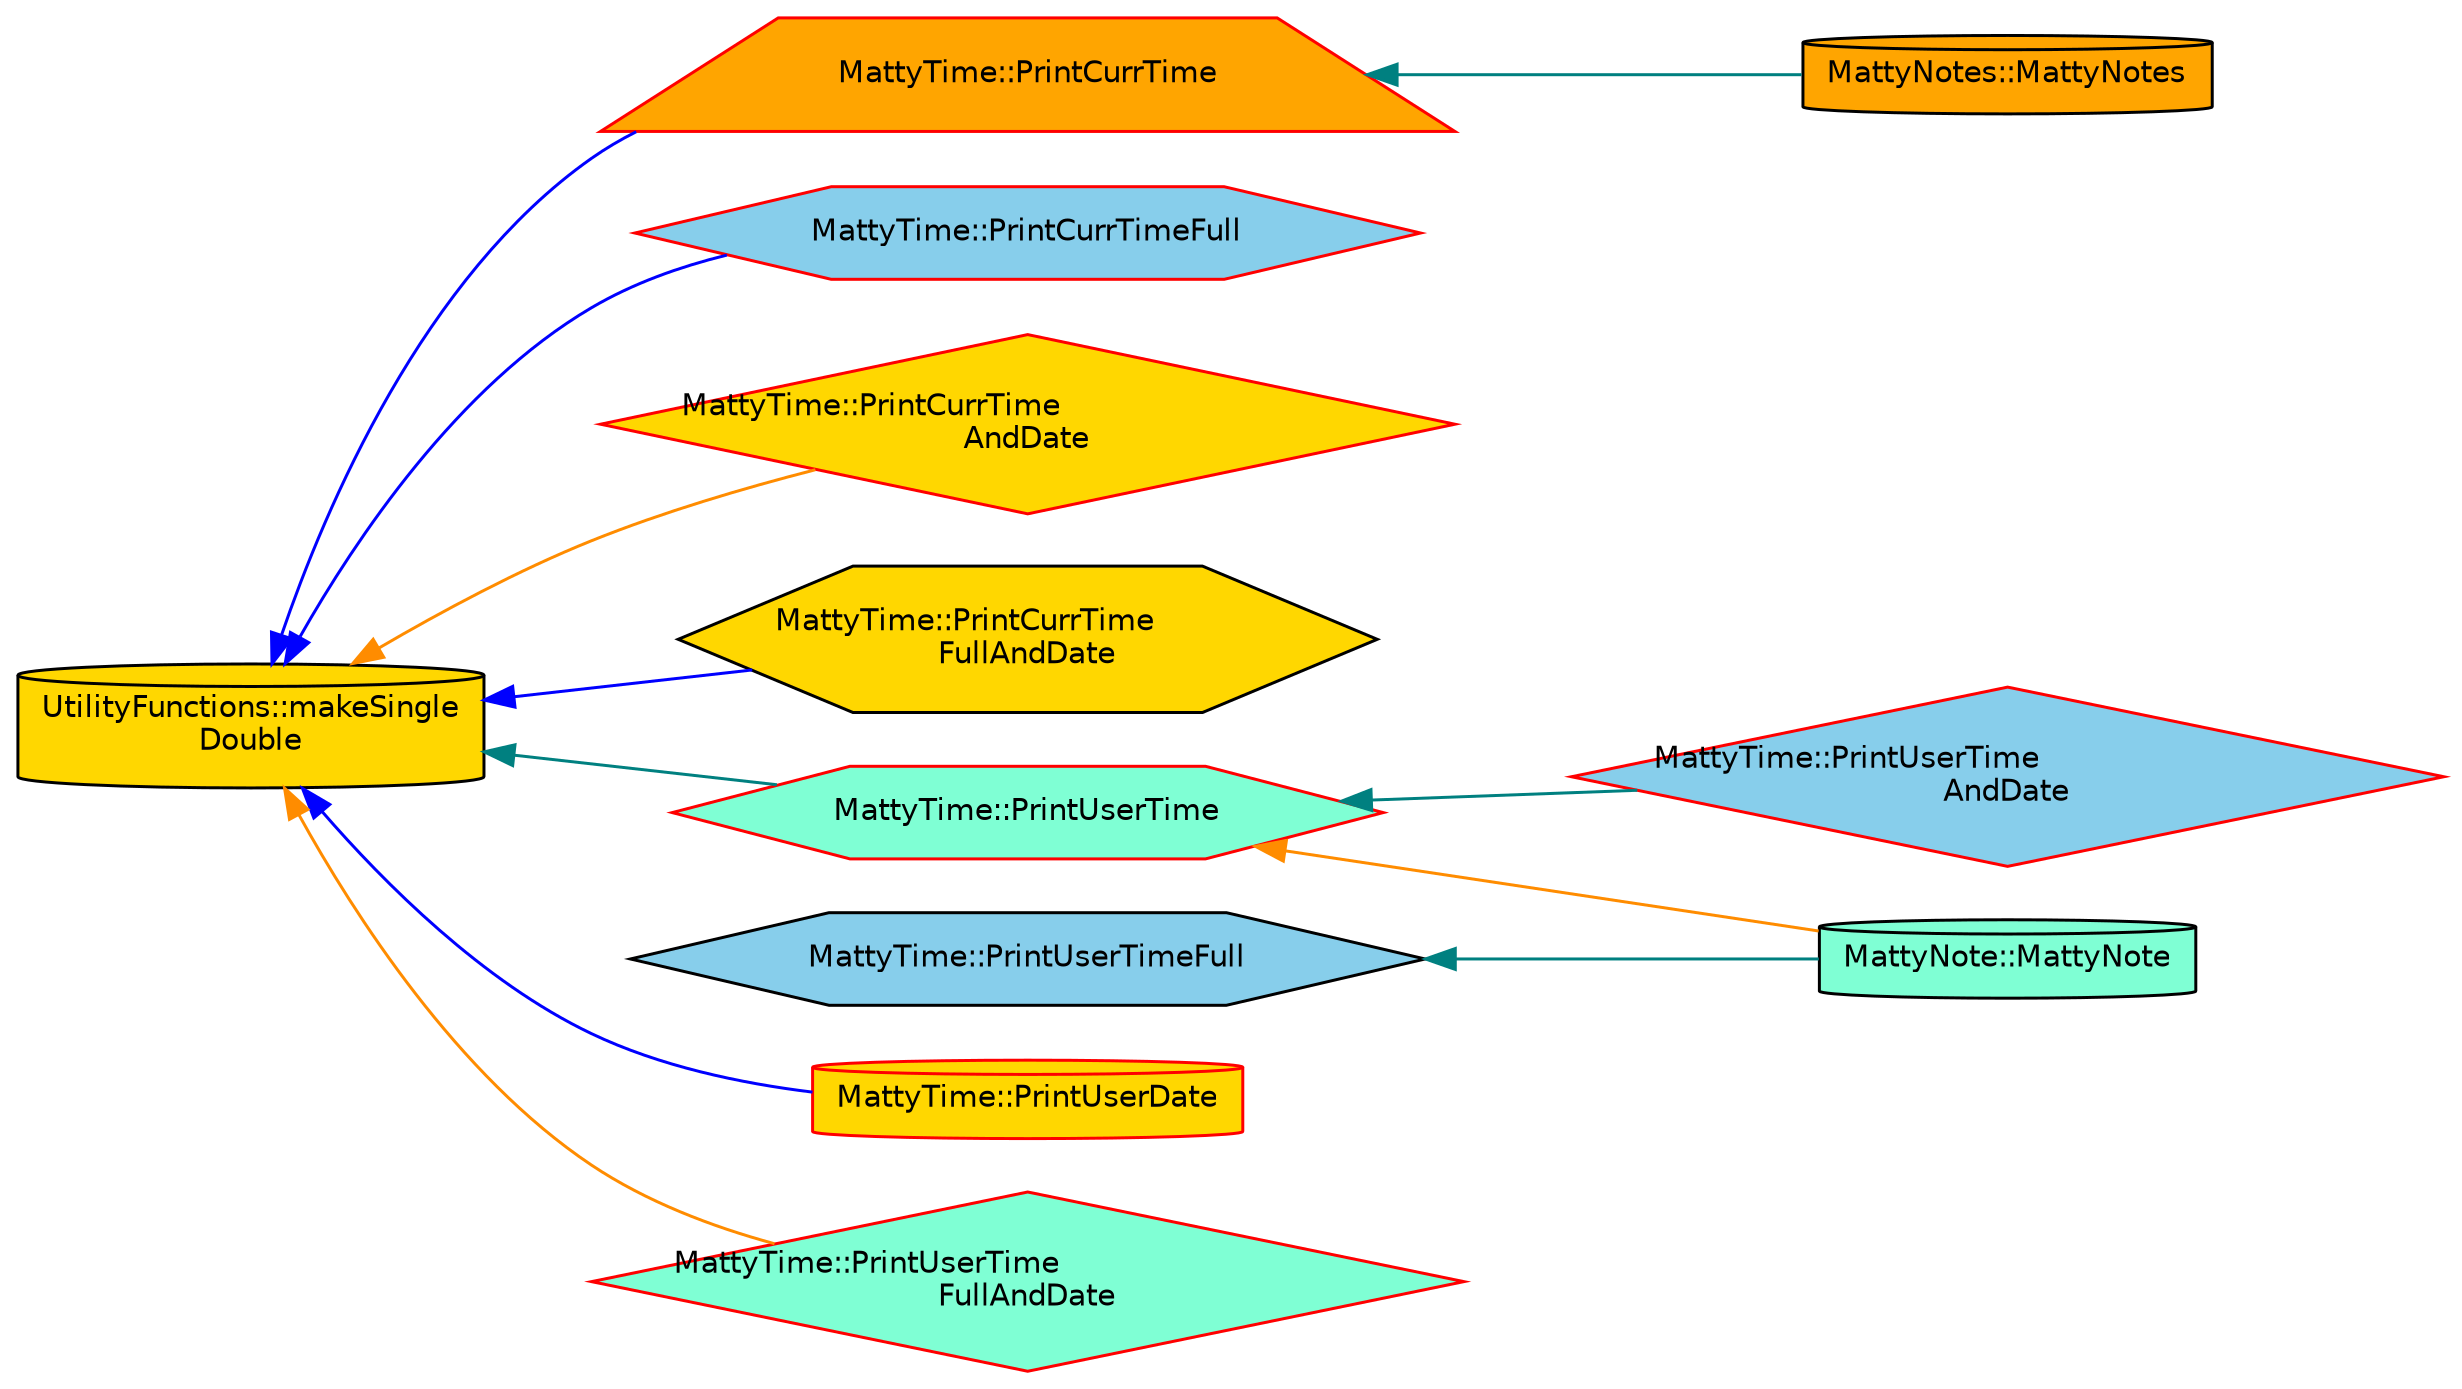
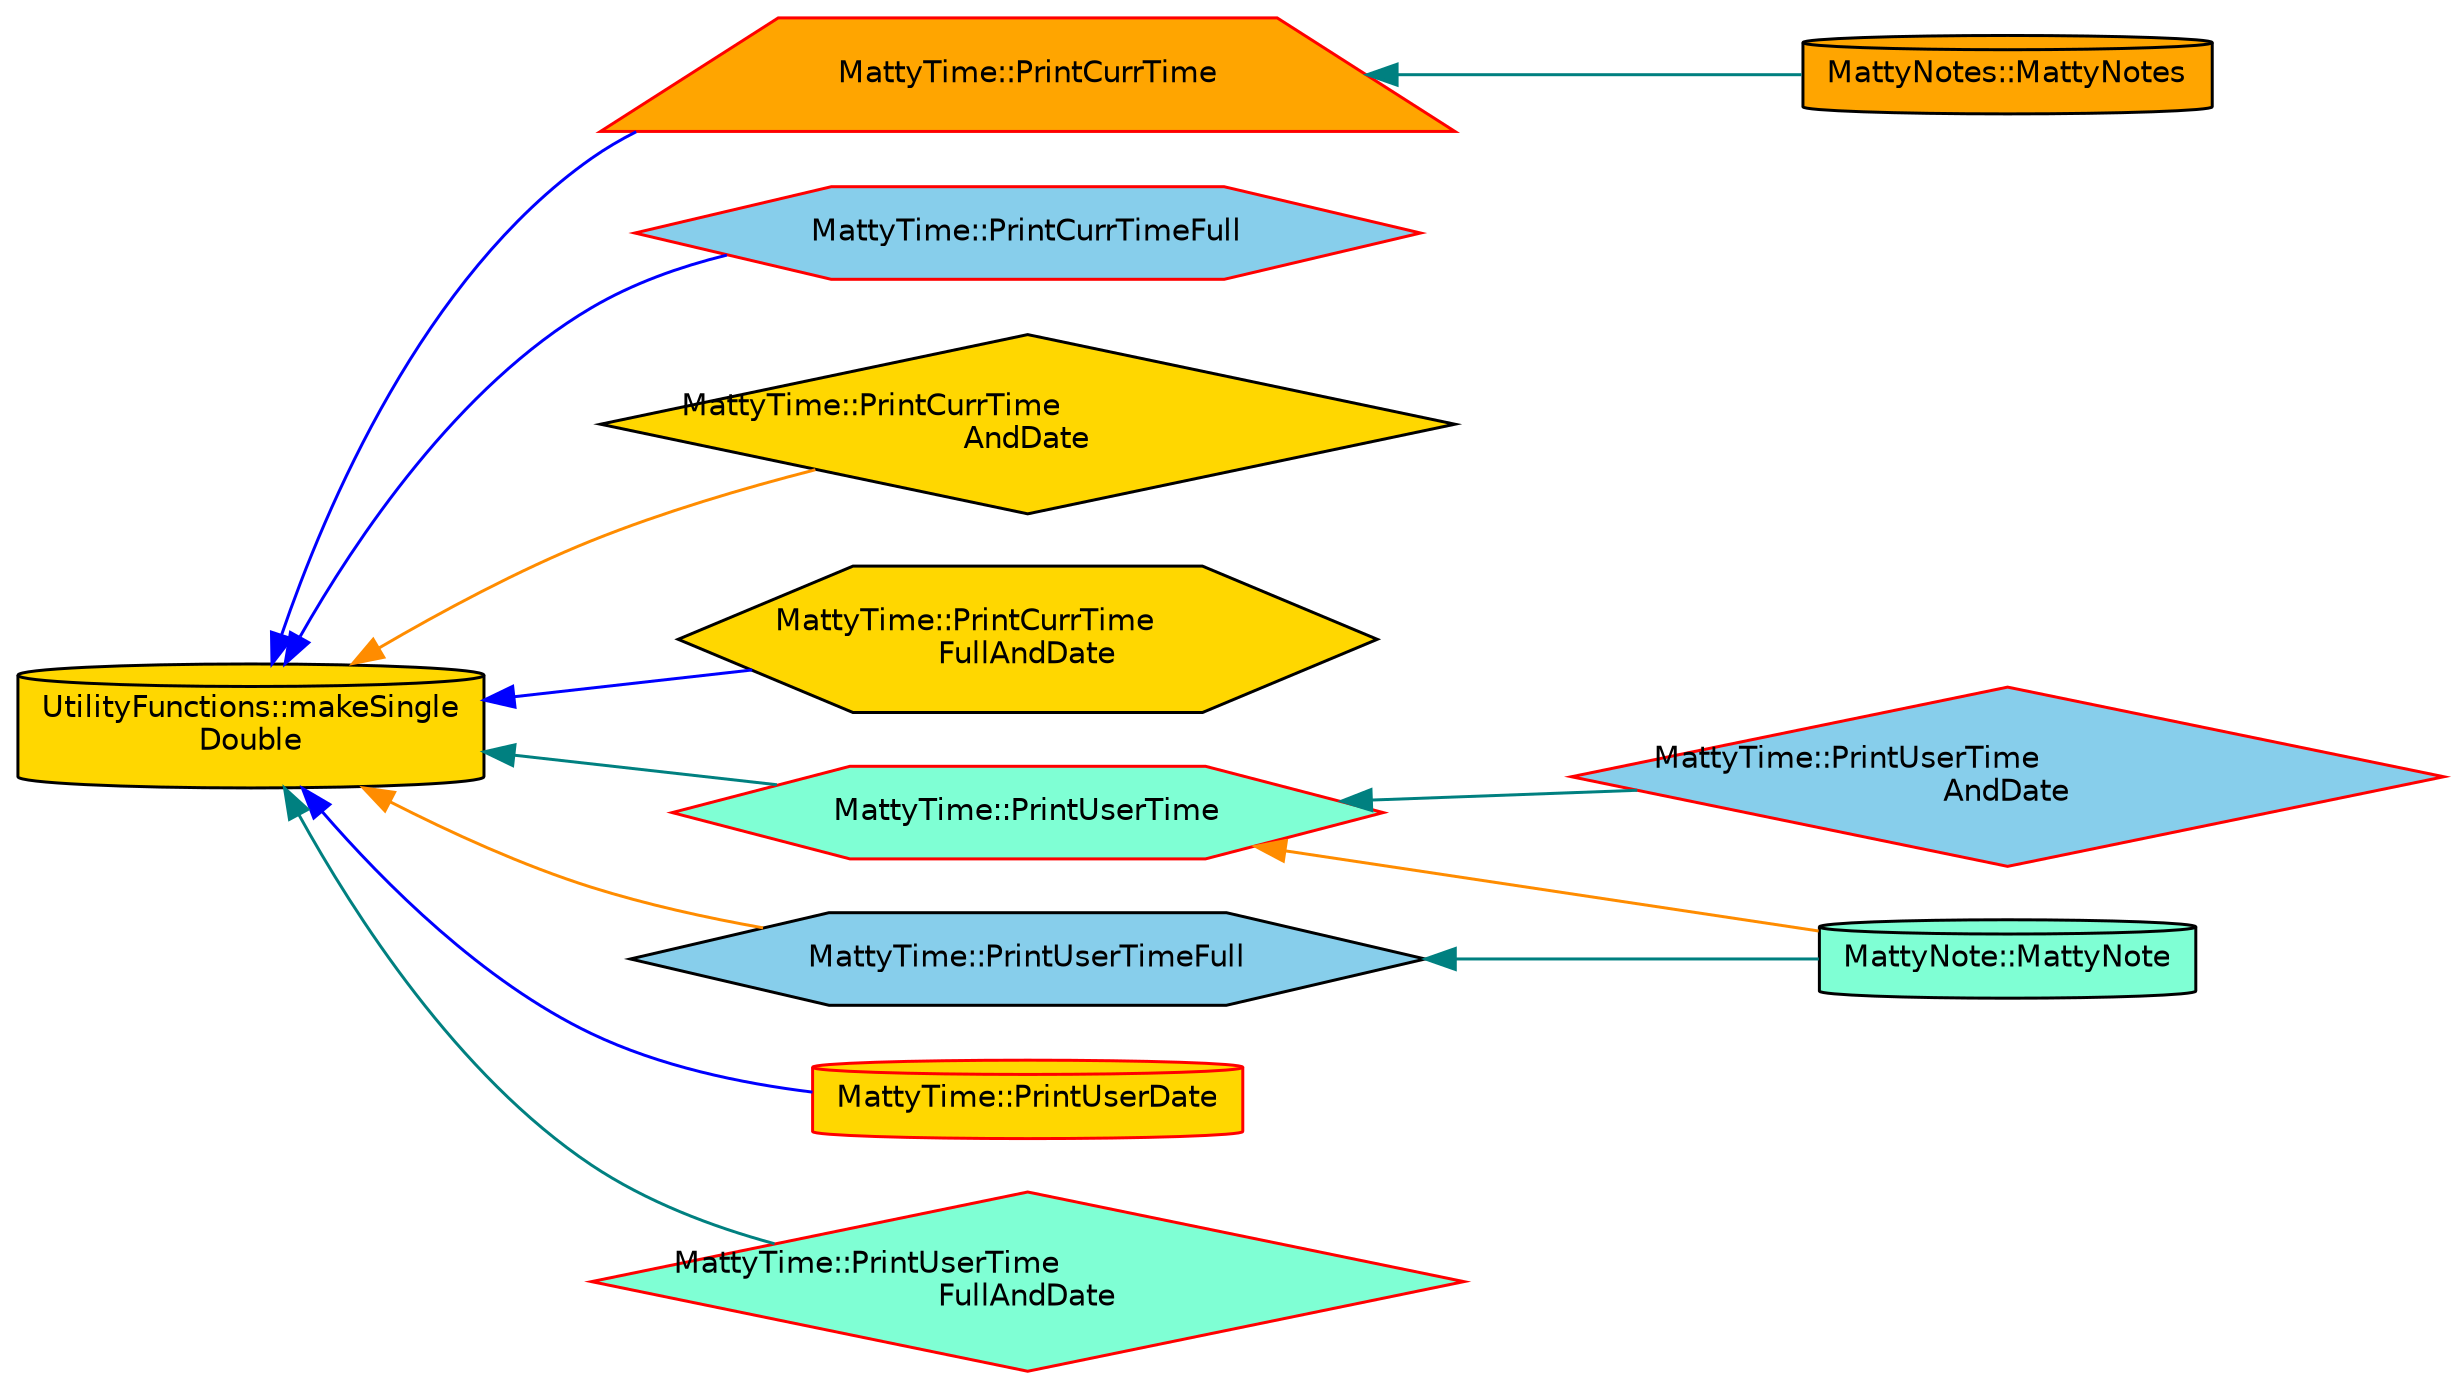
(1028, 424) -> (1028, 424)
none -> (571, 881)
(492, 1081) -> (492, 1081)
